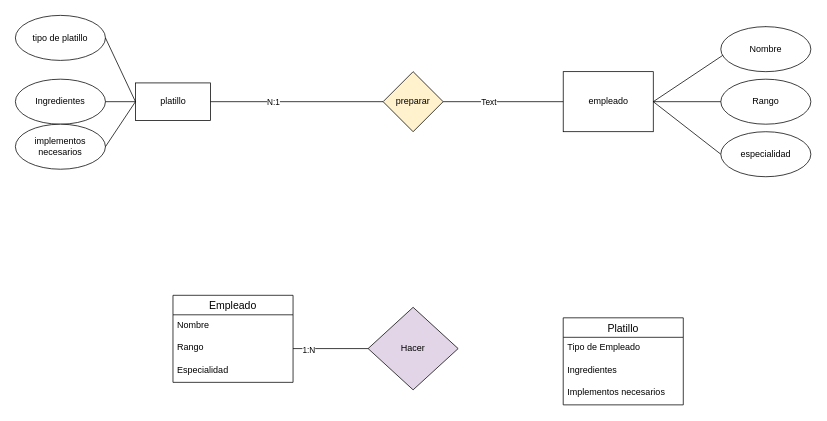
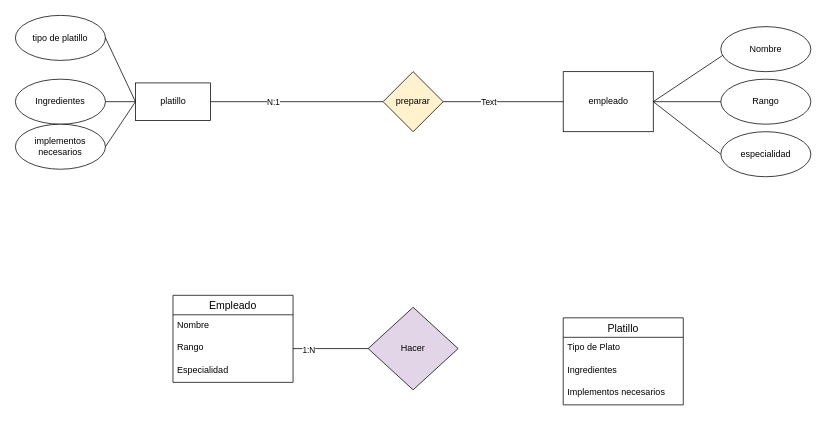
(603, 347) -> (595, 347)
